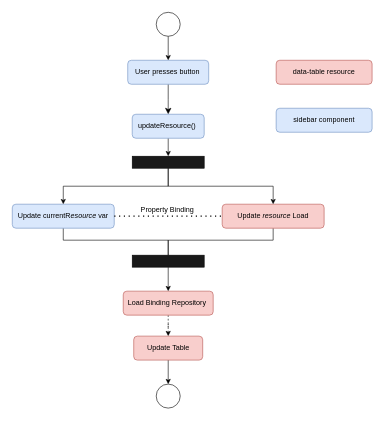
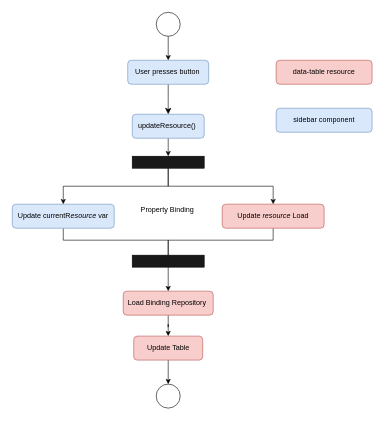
(168, 216) -> none
(168, 326) -> (168, 326)
